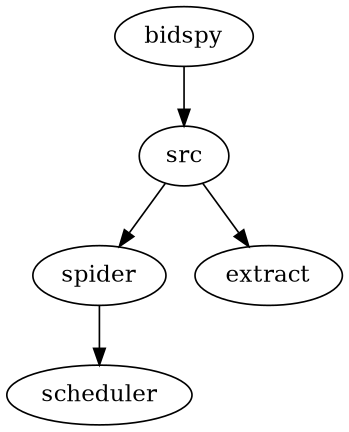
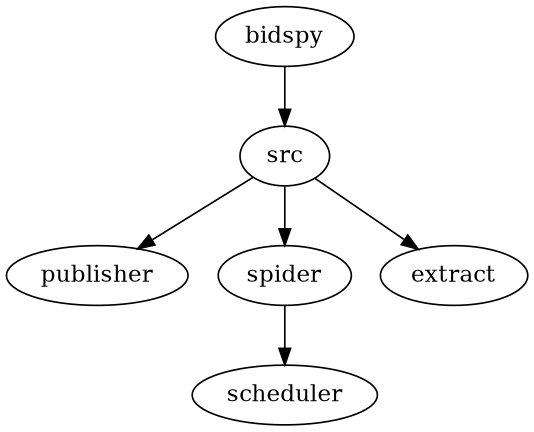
none -> (97, 276)
